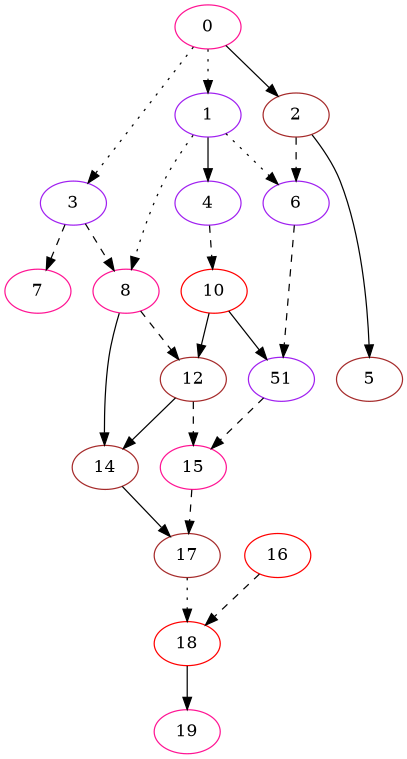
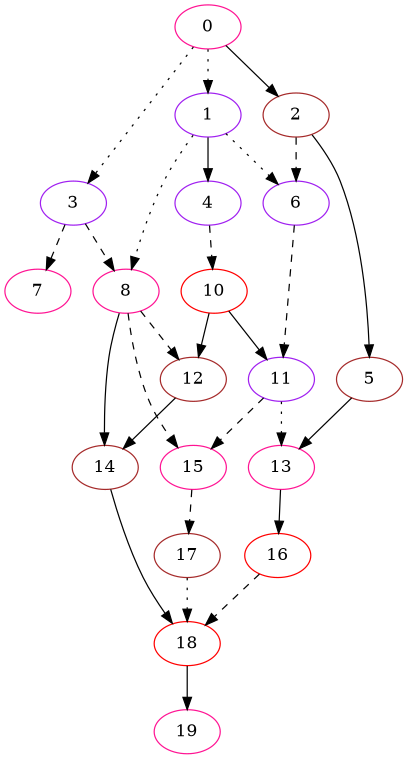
(281, 379) -> (281, 379)
(193, 417) -> (141, 378)
none -> (281, 467)
(142, 507) -> (132, 554)
